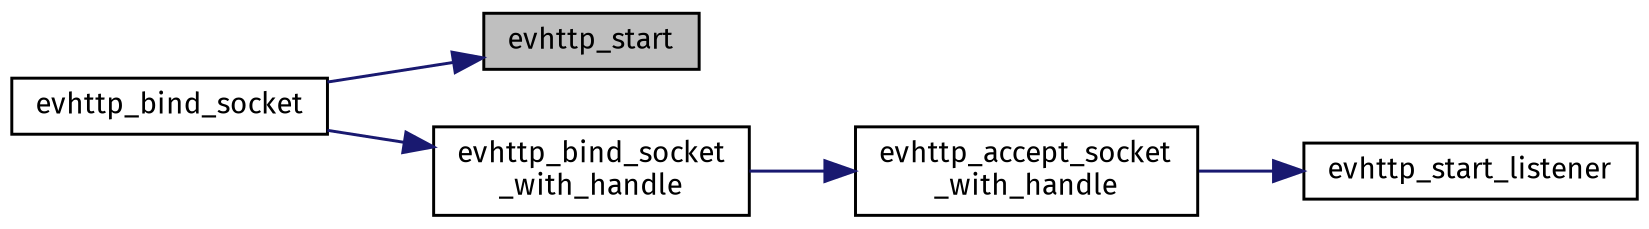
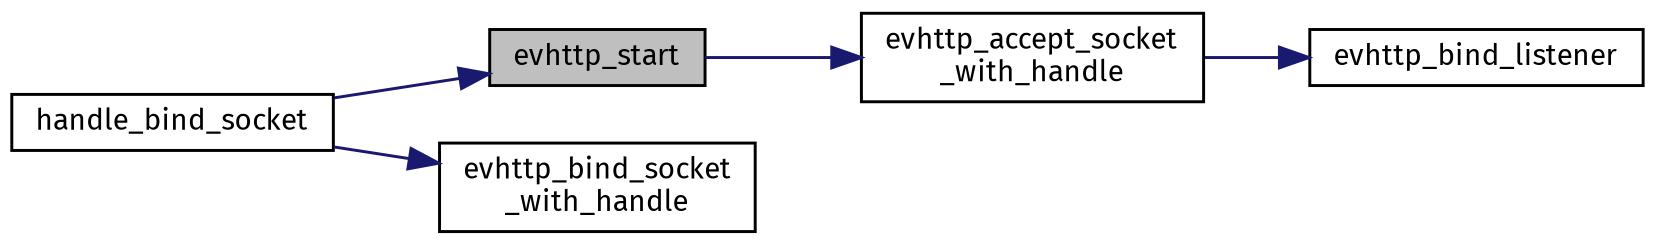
(170, 106) -> (173, 122)
(787, 171) -> (768, 58)
(1471, 171) -> (1476, 58)
